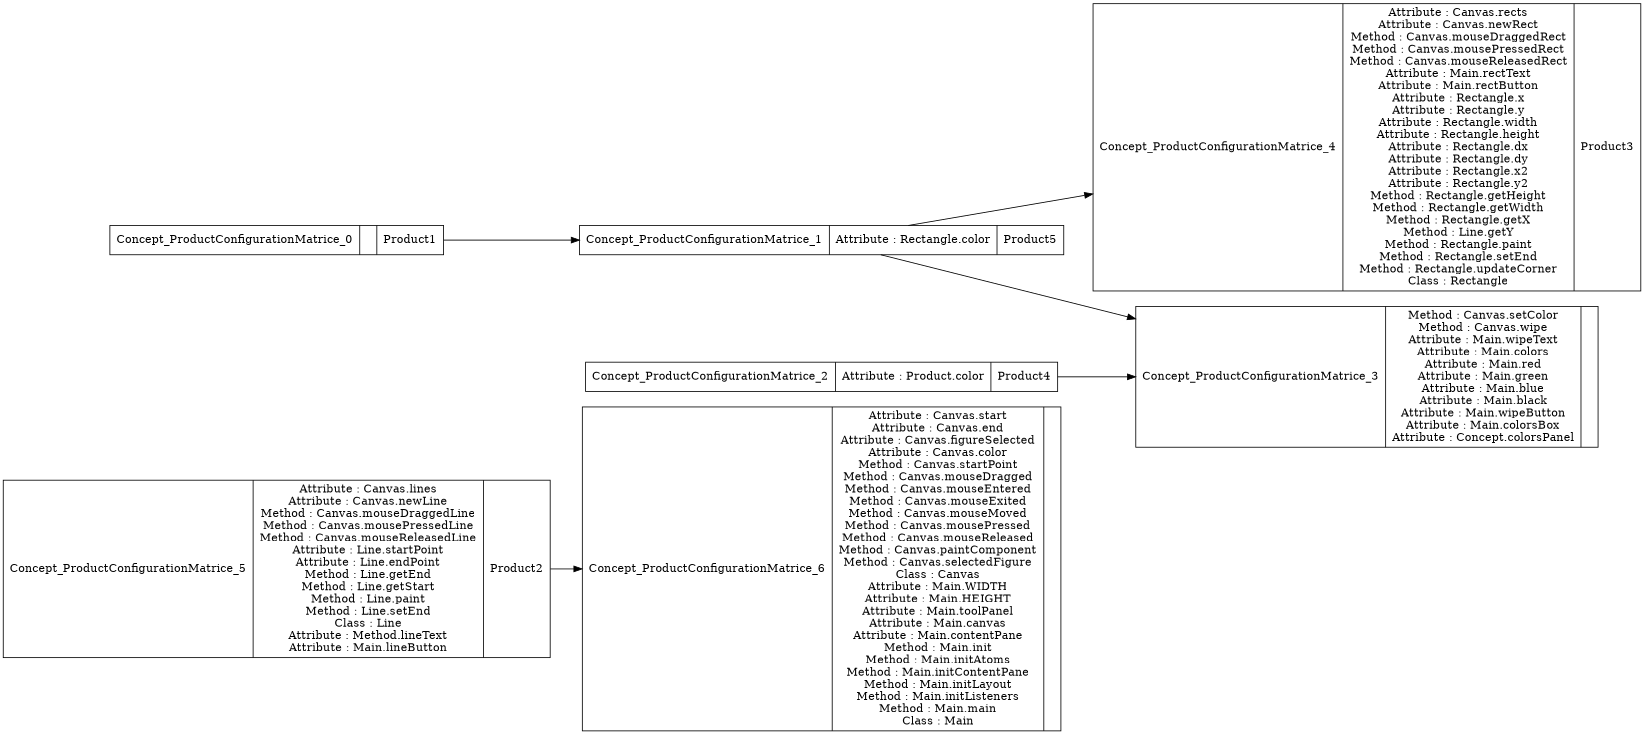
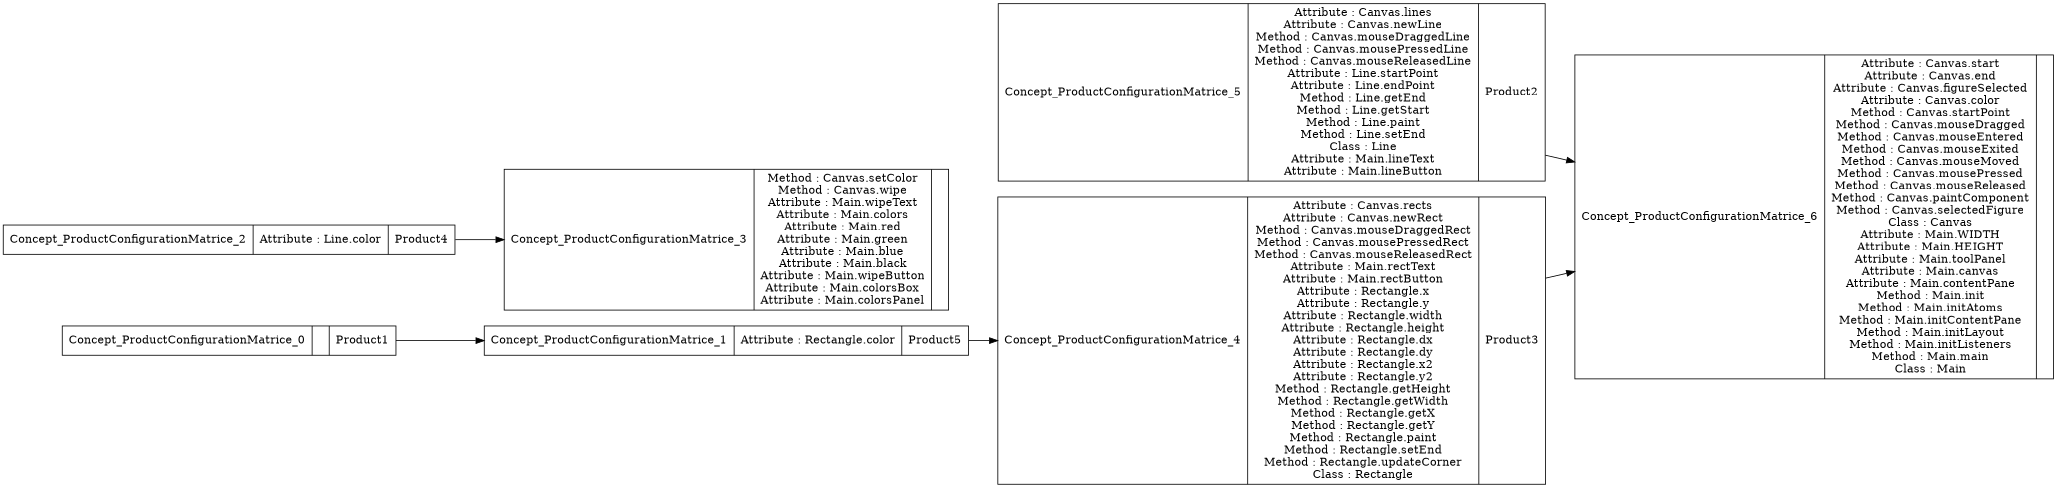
(1458, 232) -> (1363, 426)
none -> (1556, 276)
(1004, 286) -> none
(913, 376) -> (321, 239)
(1483, 437) -> (843, 300)
(368, 636) -> (1363, 159)
